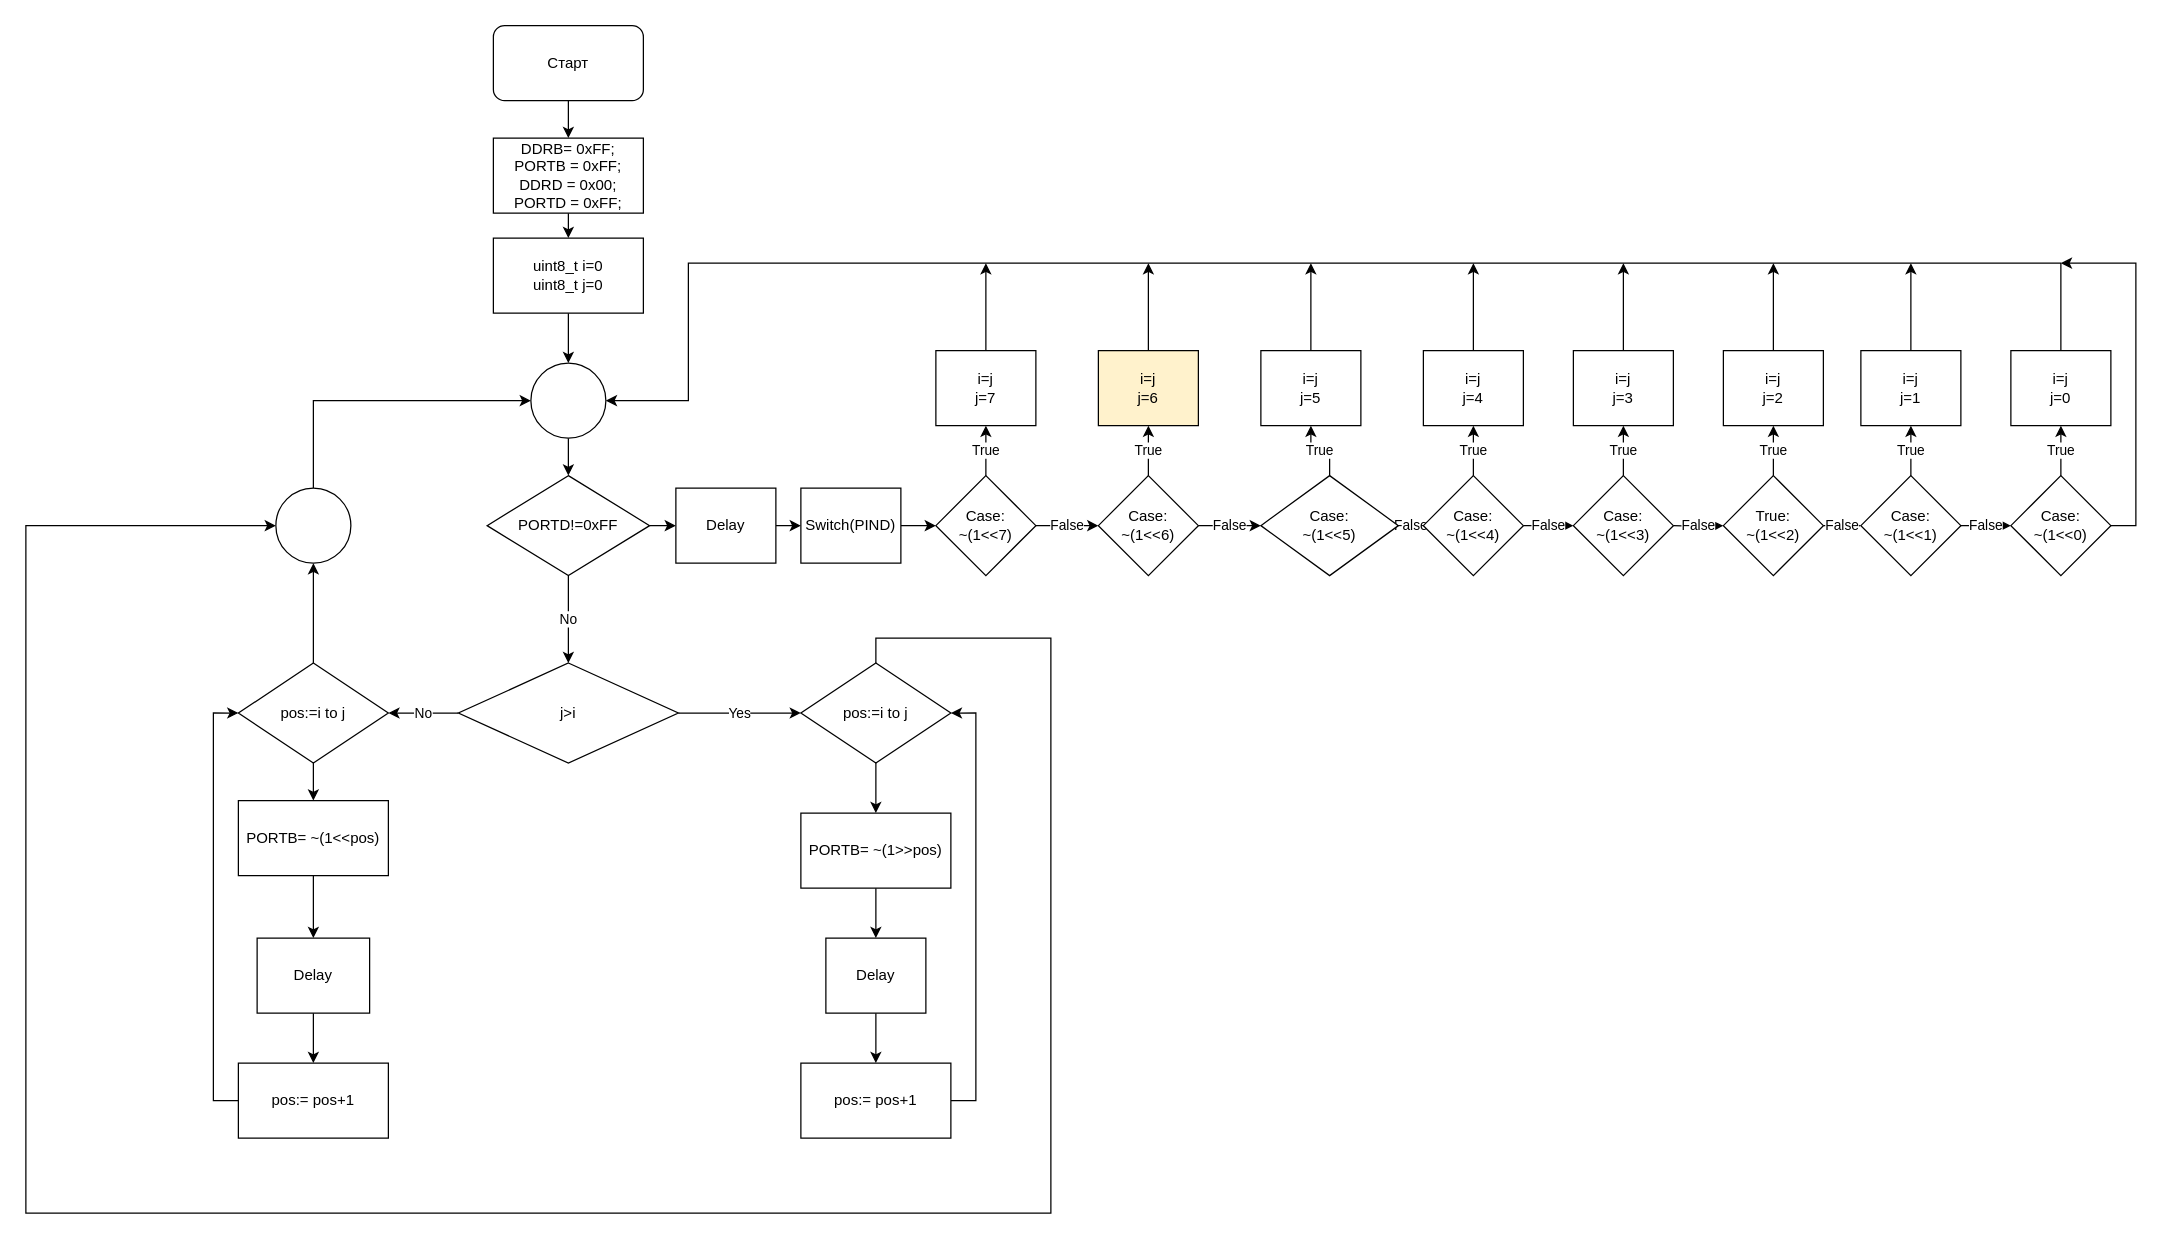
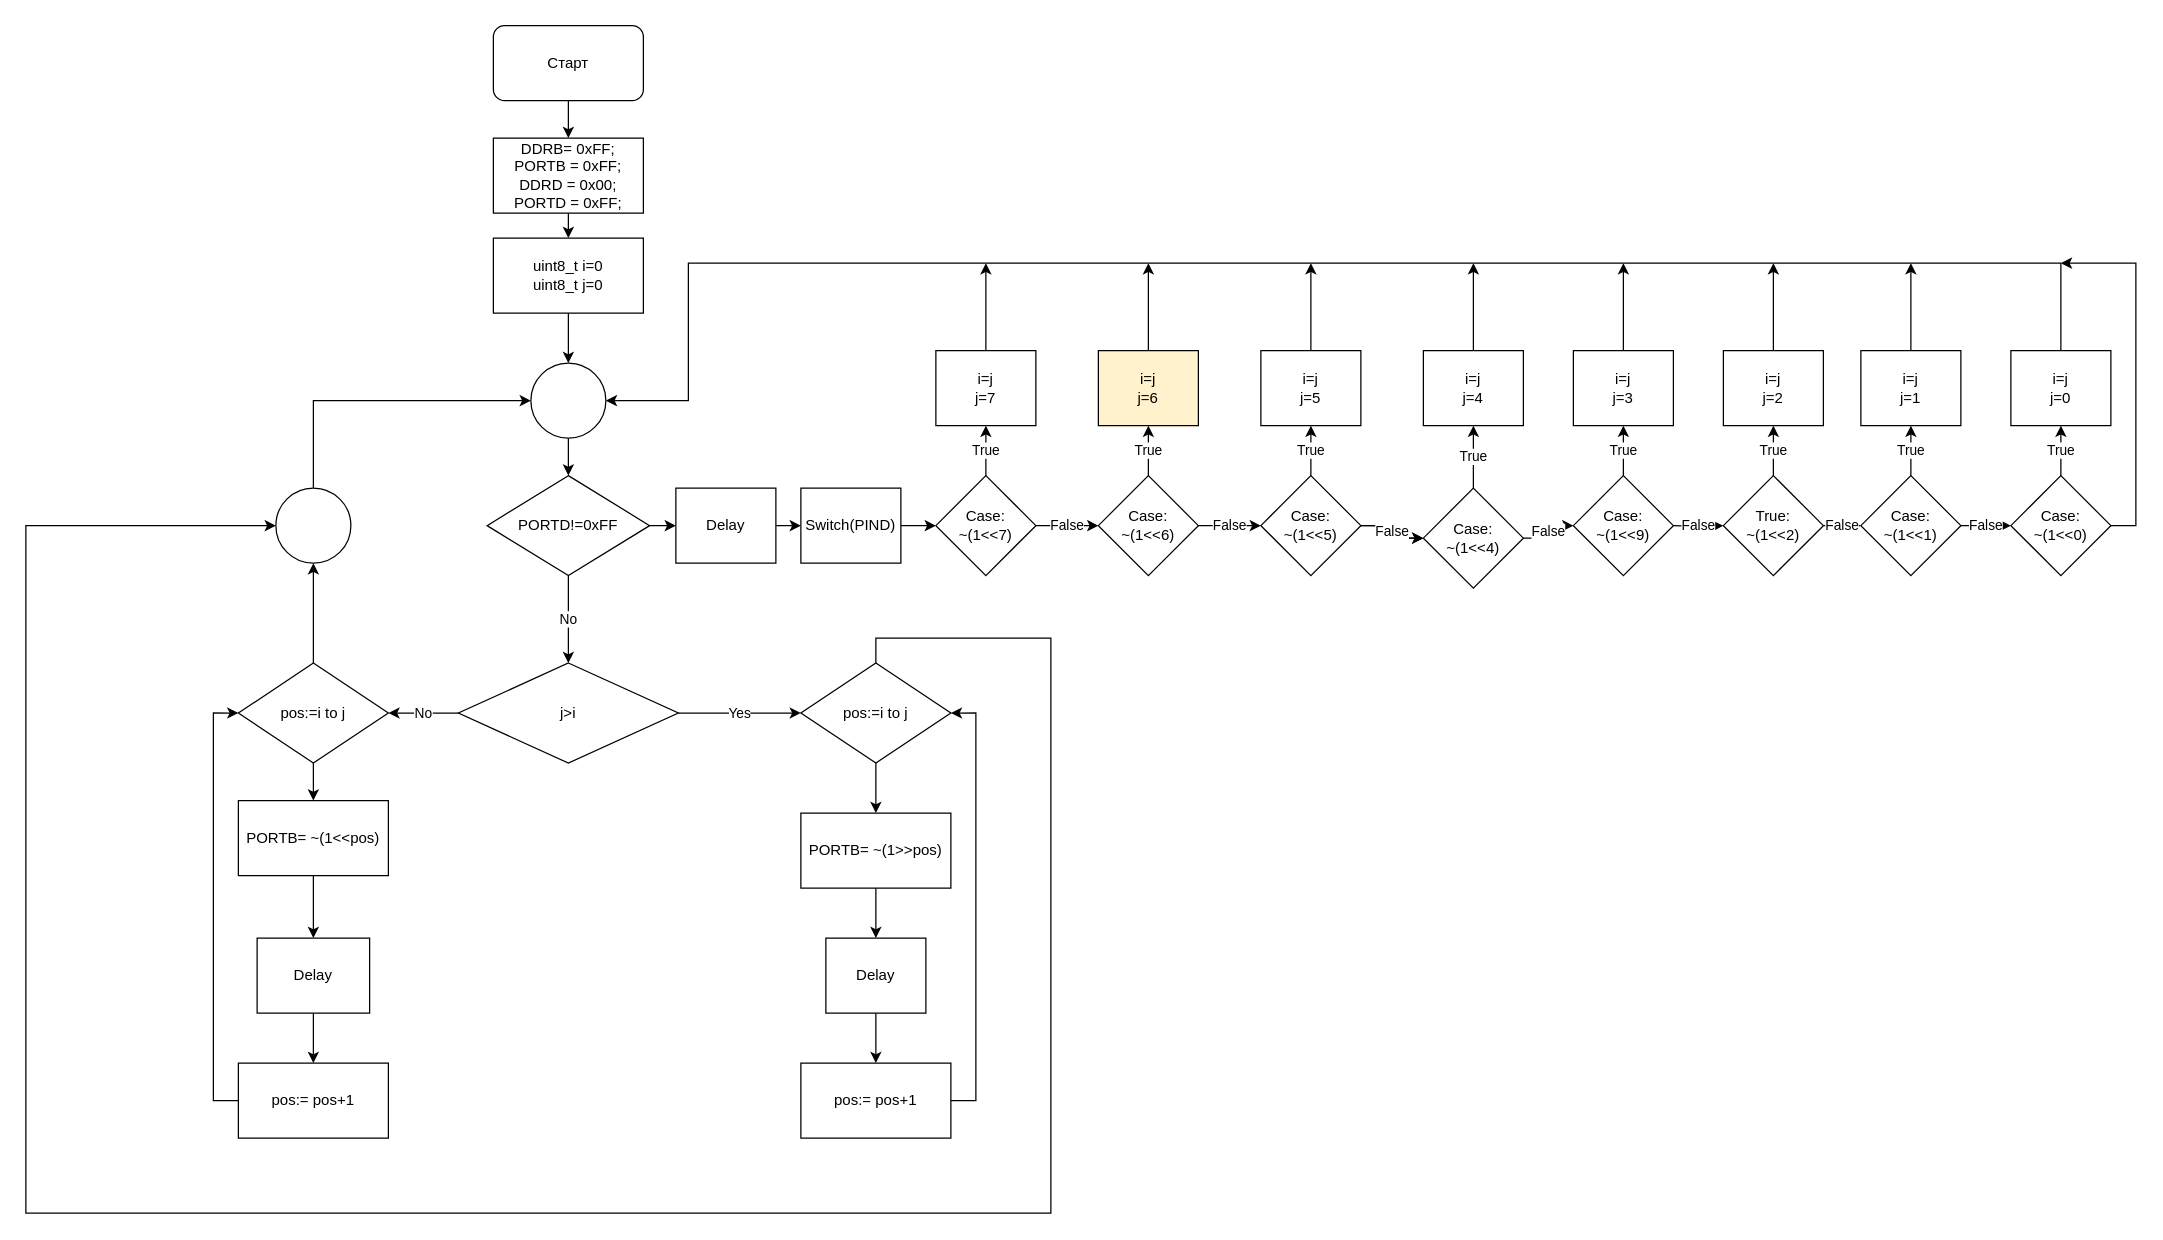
(1329, 526) -> (1311, 526)
(1473, 526) -> (1473, 538)
(1623, 526) -> (1623, 526)
